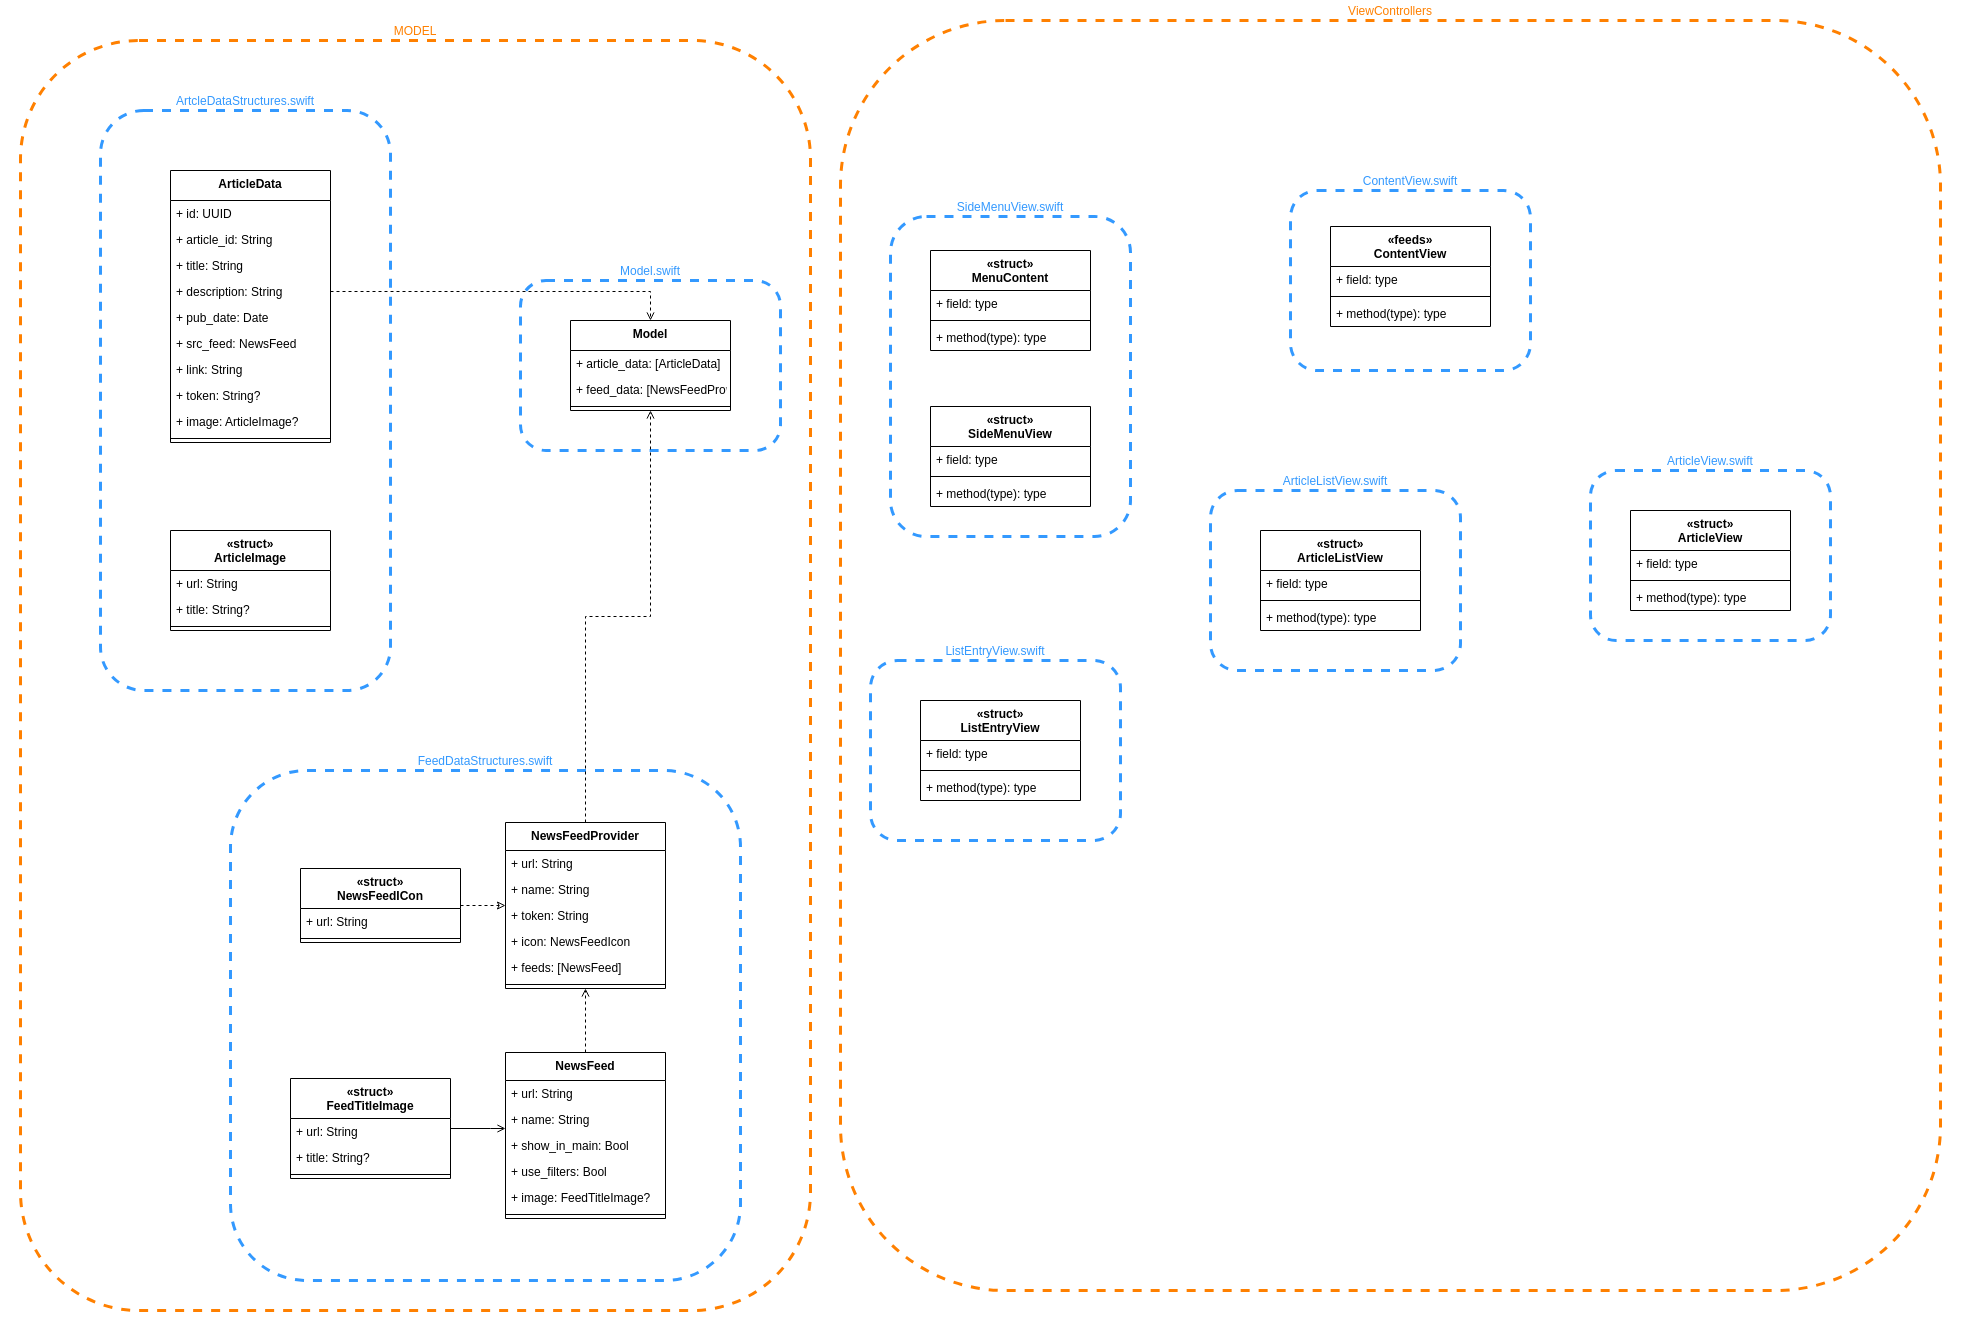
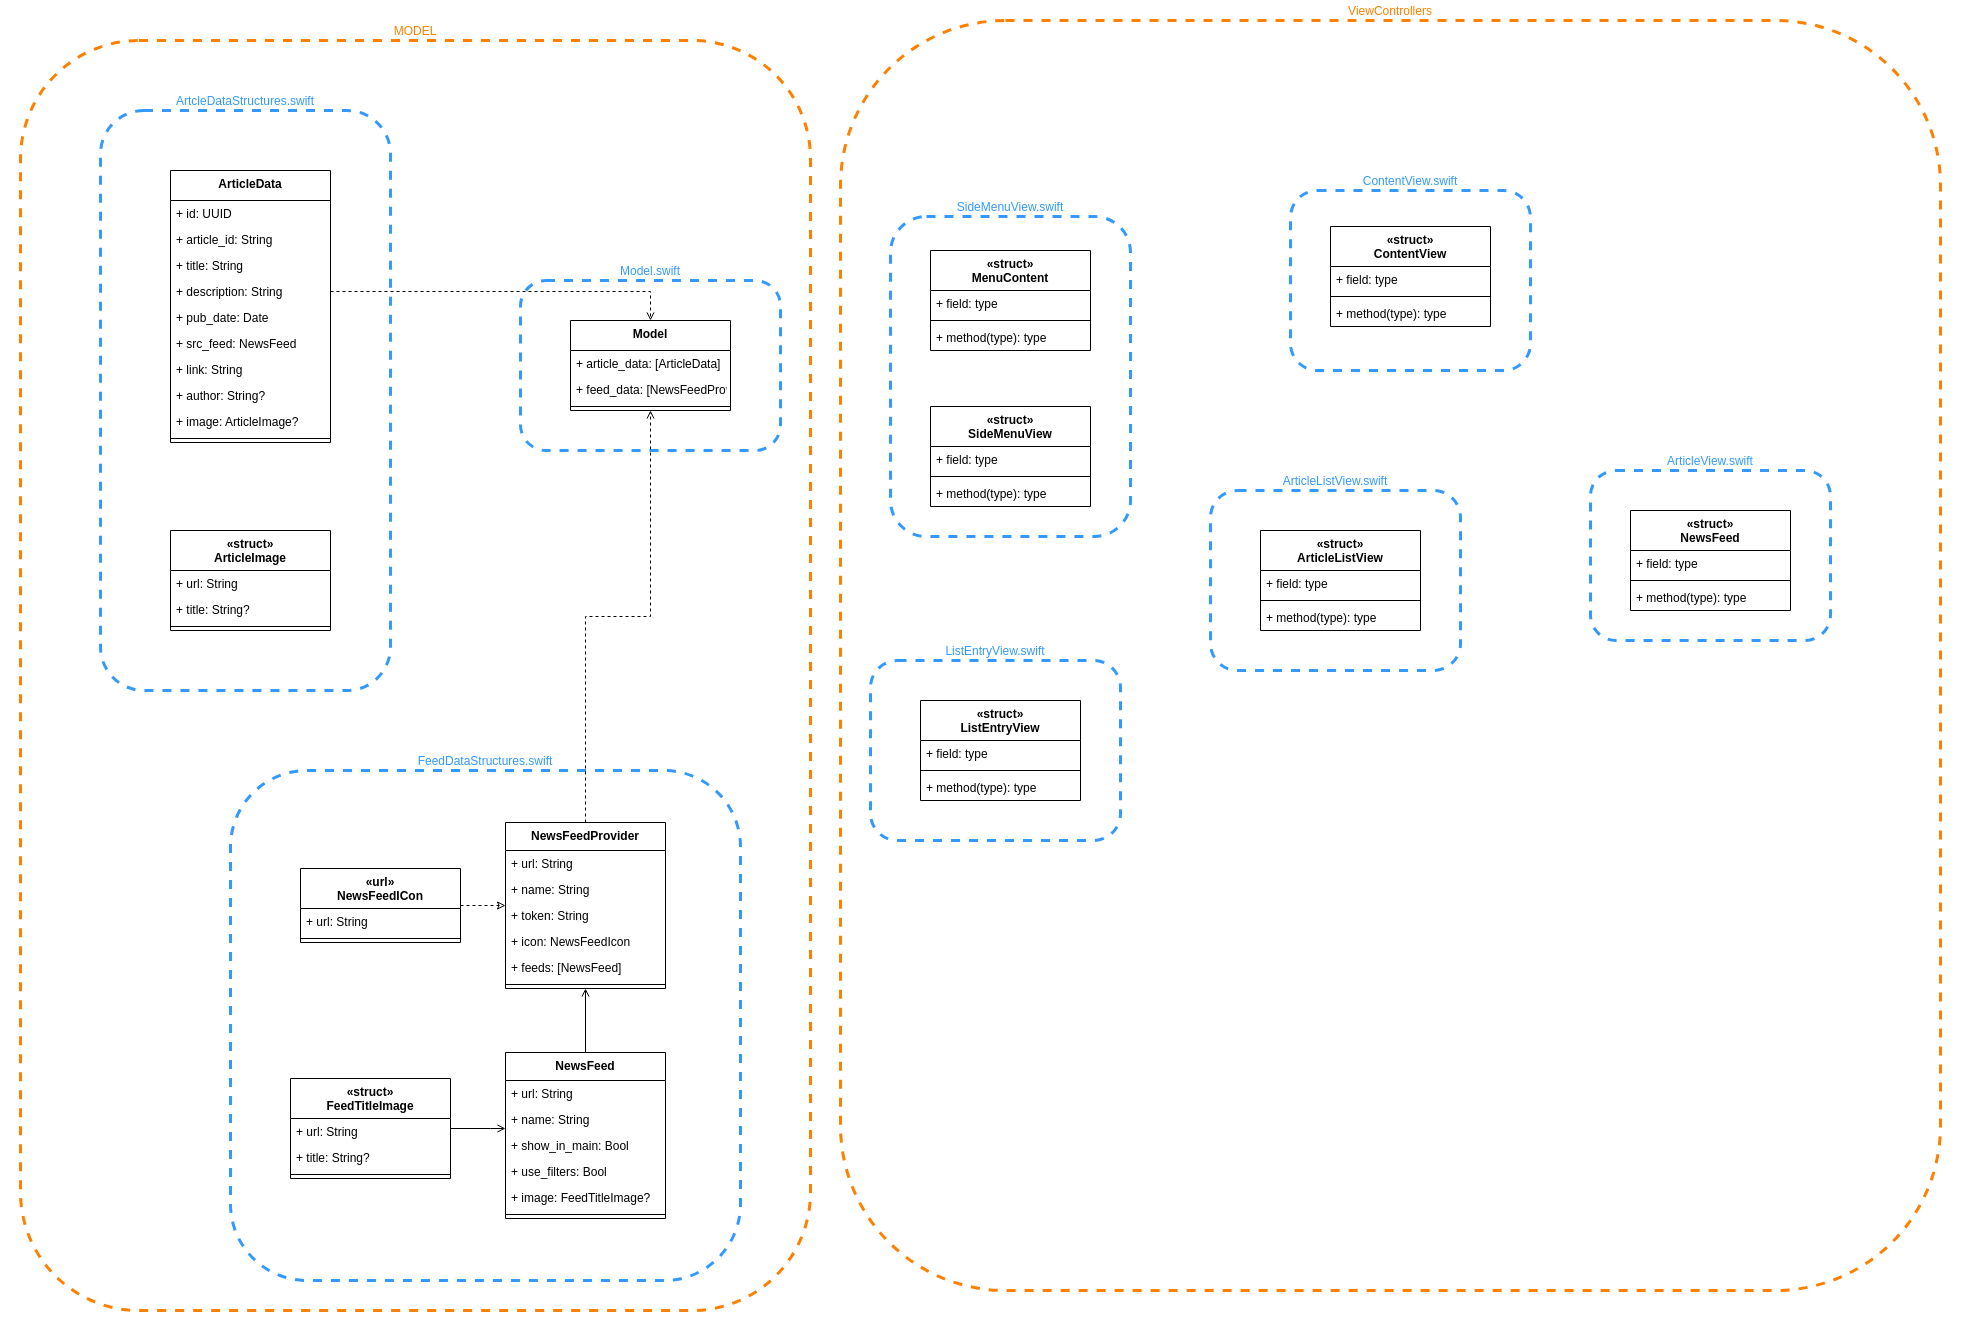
(1410, 240) -> (1410, 240)
(224, 396) -> (227, 396)
(1710, 524) -> (1710, 524)
(380, 882) -> (380, 882)
(586, 1021) -> (586, 1021)
